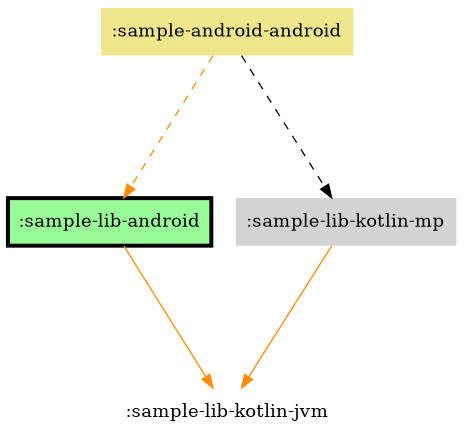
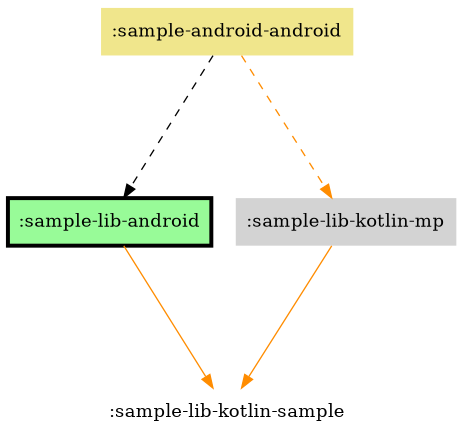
(172, 121) -> (172, 121)
(283, 121) -> (283, 121)
(227, 412) -> (227, 412)
